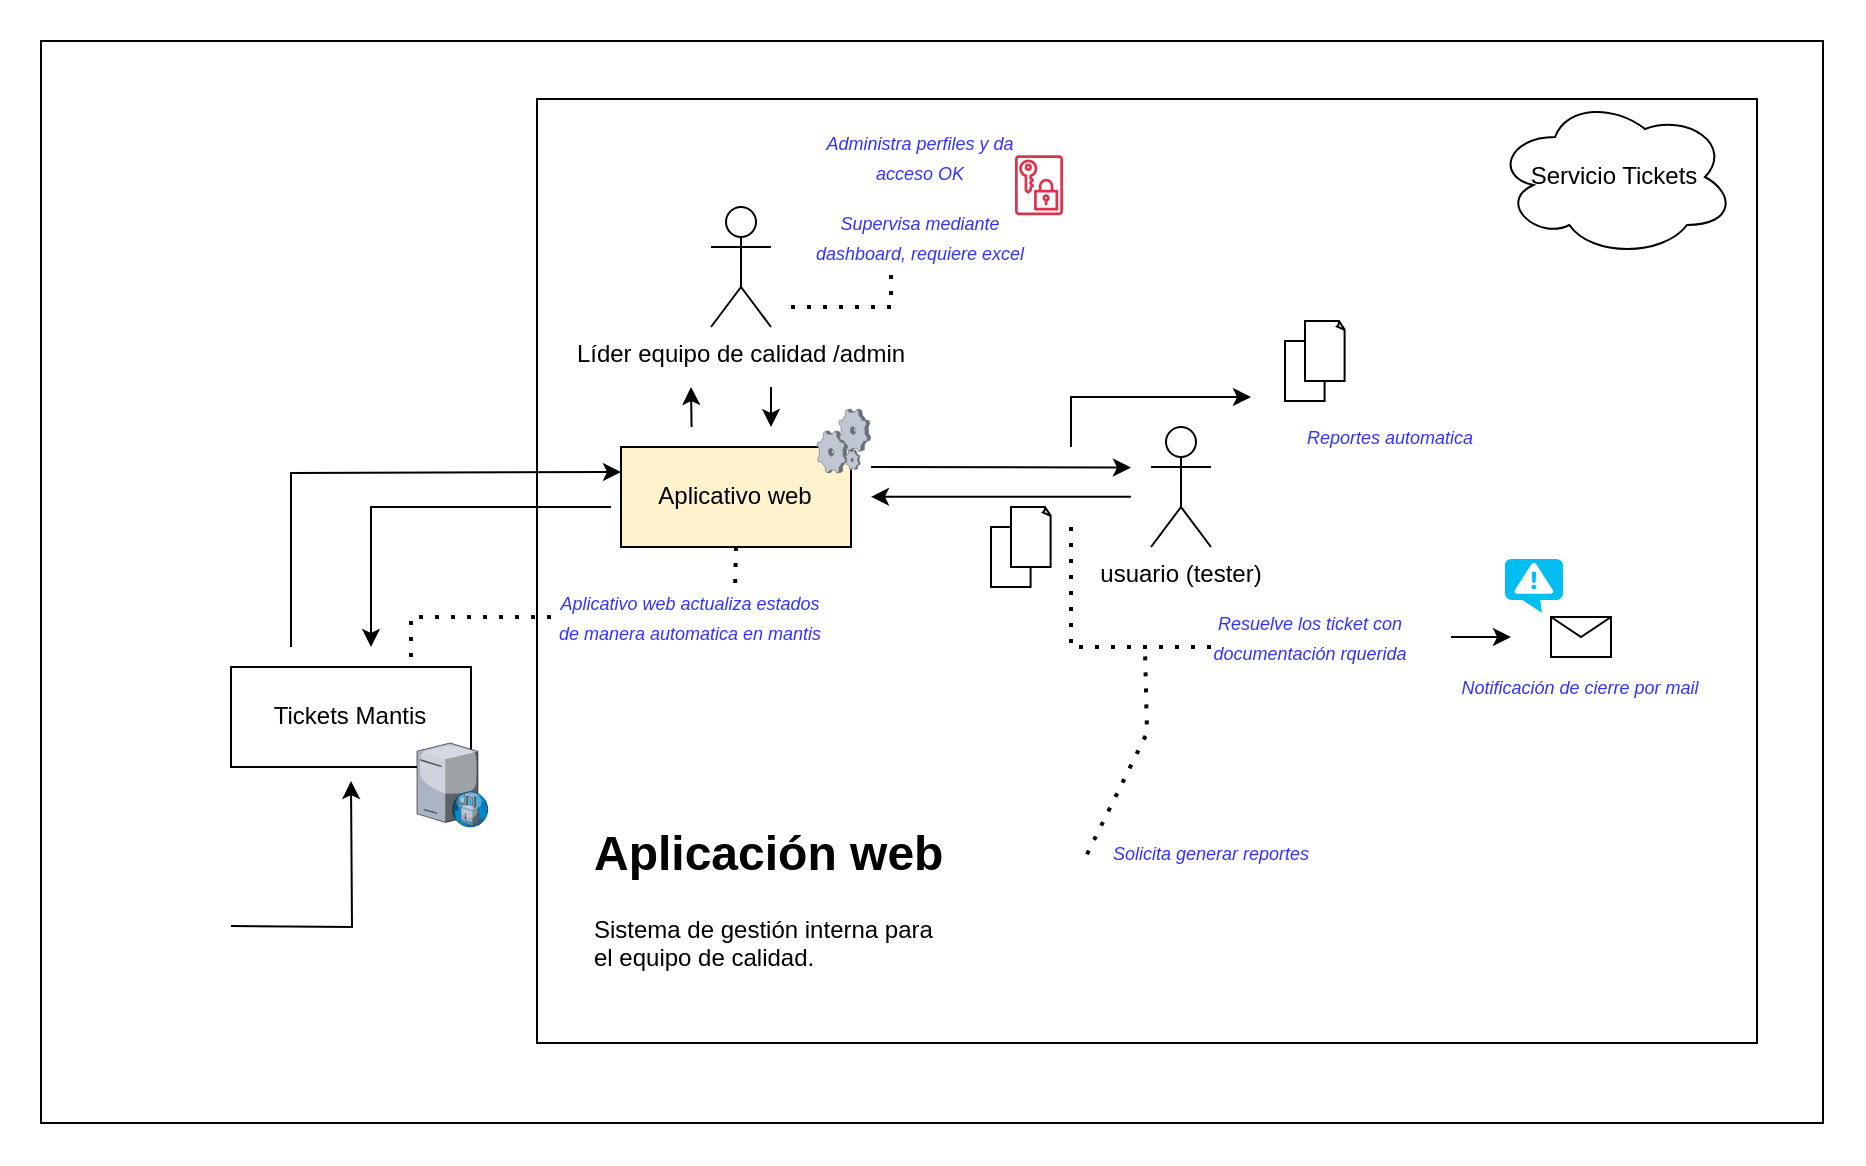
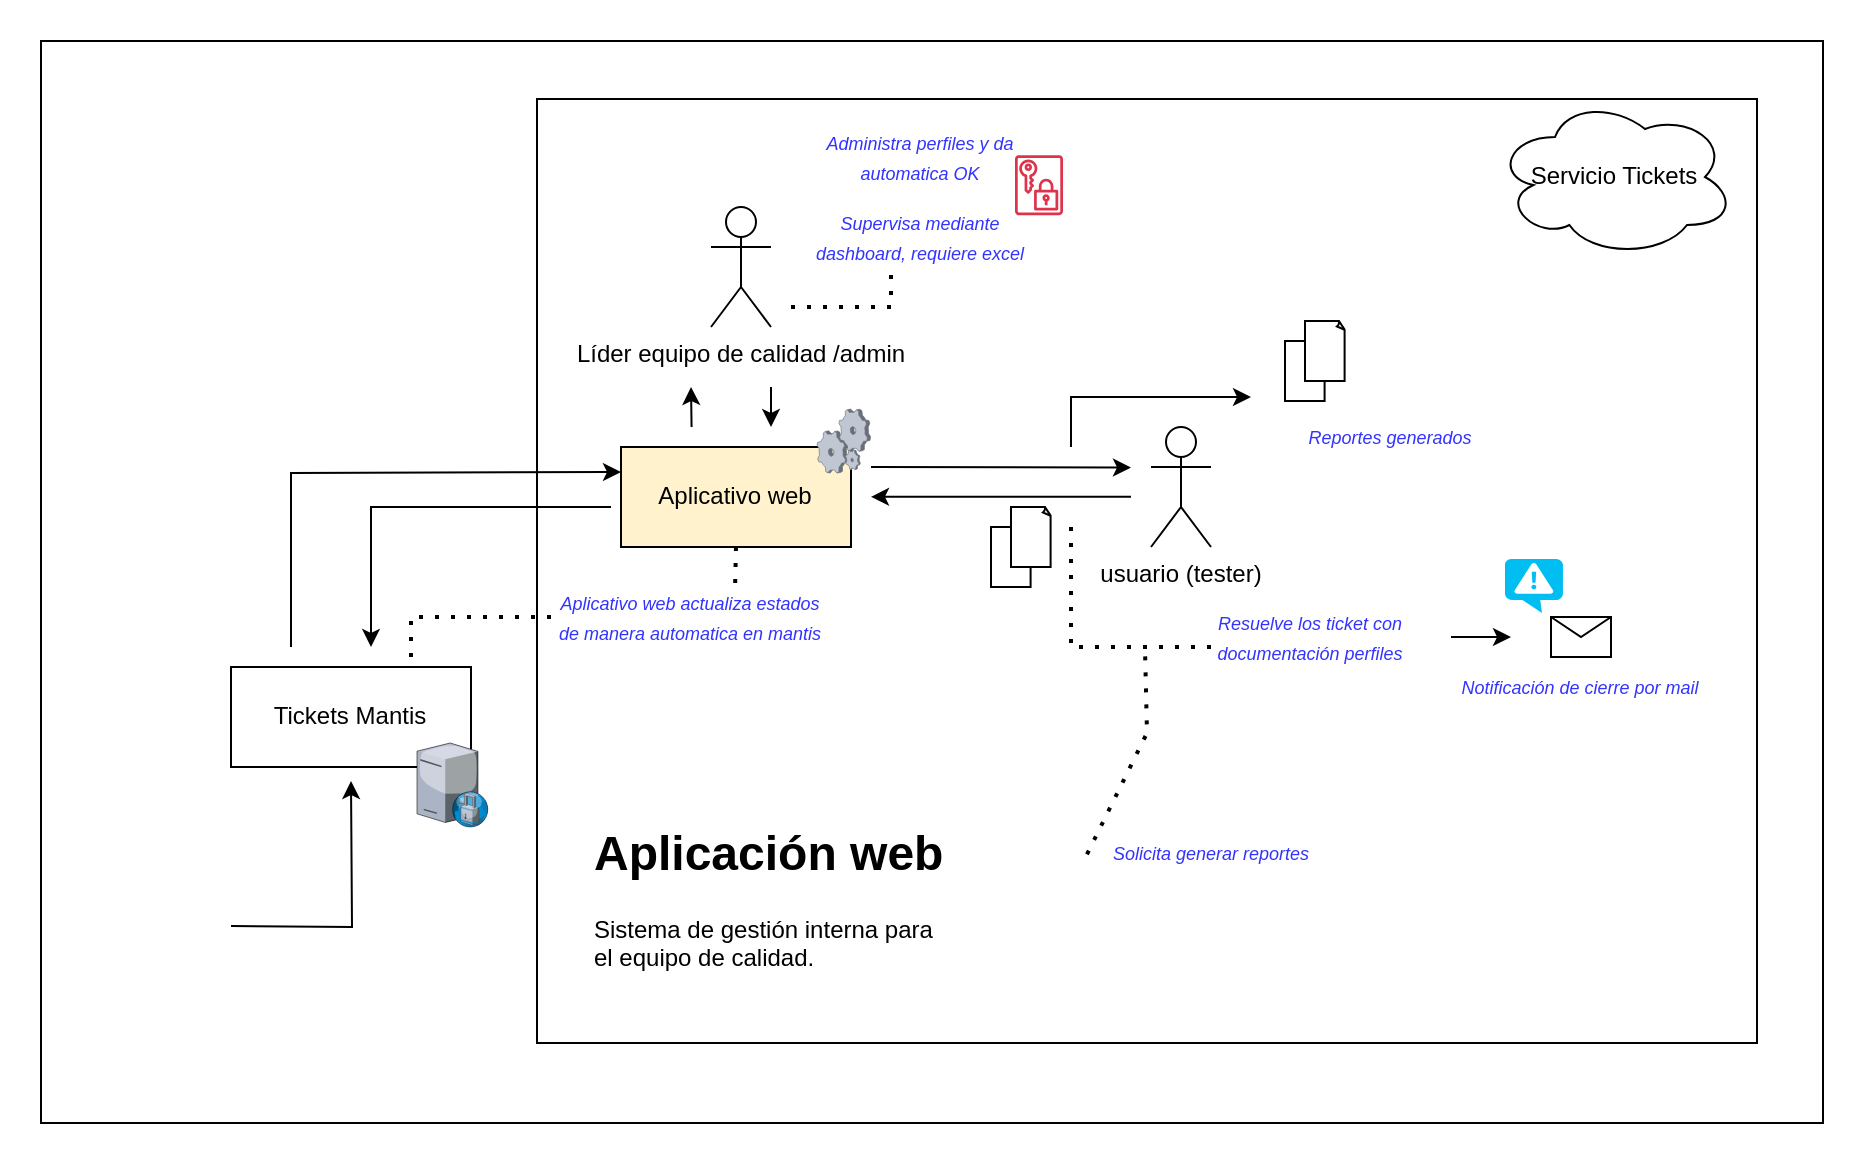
(921, 157) -> (921, 157)
(1391, 437) -> (1391, 437)
(1311, 637) -> (1311, 637)
